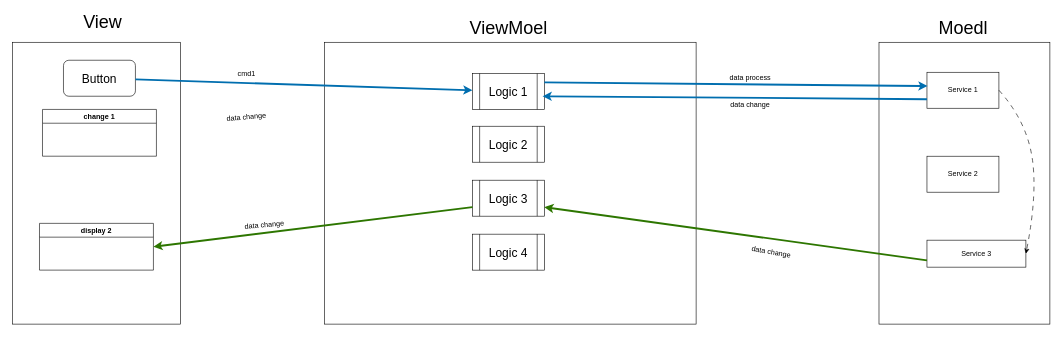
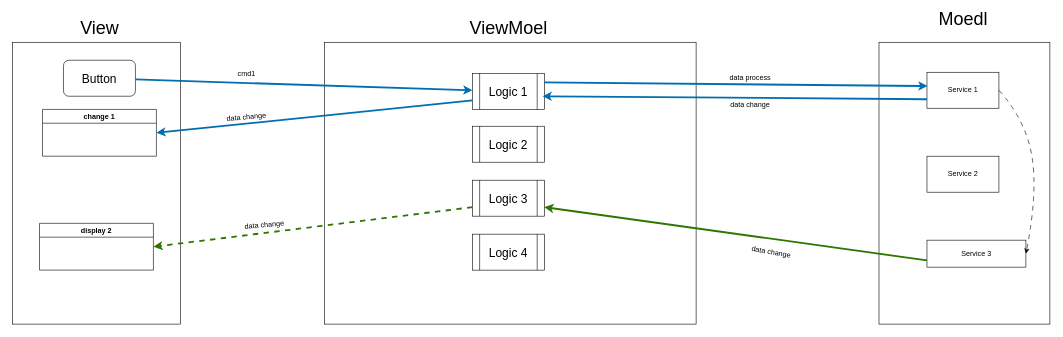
(102, 21) -> (99, 27)
(963, 27) -> (963, 18)
none -> (318, 116)
(314, 227) -> (314, 227)
